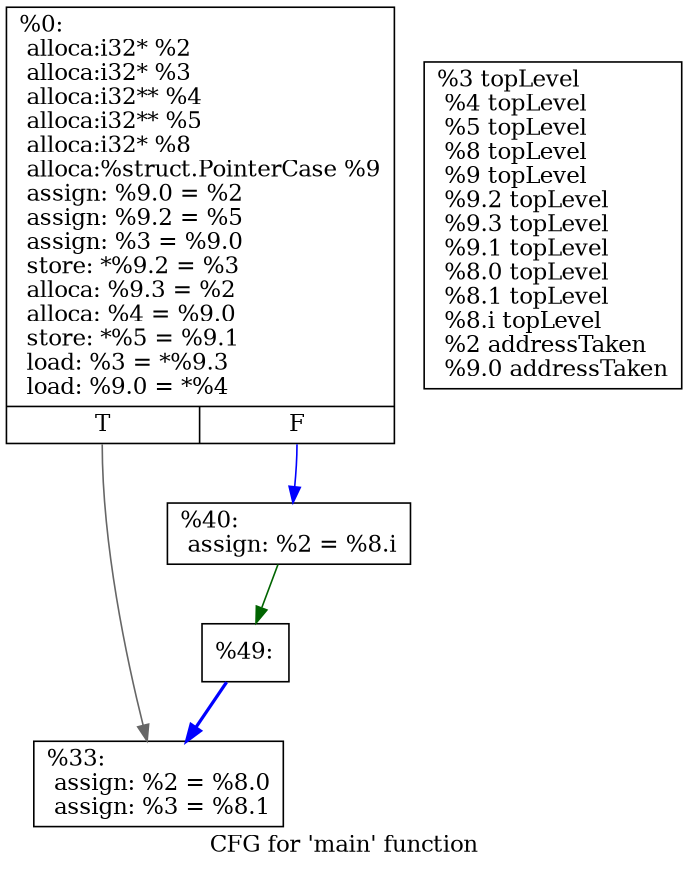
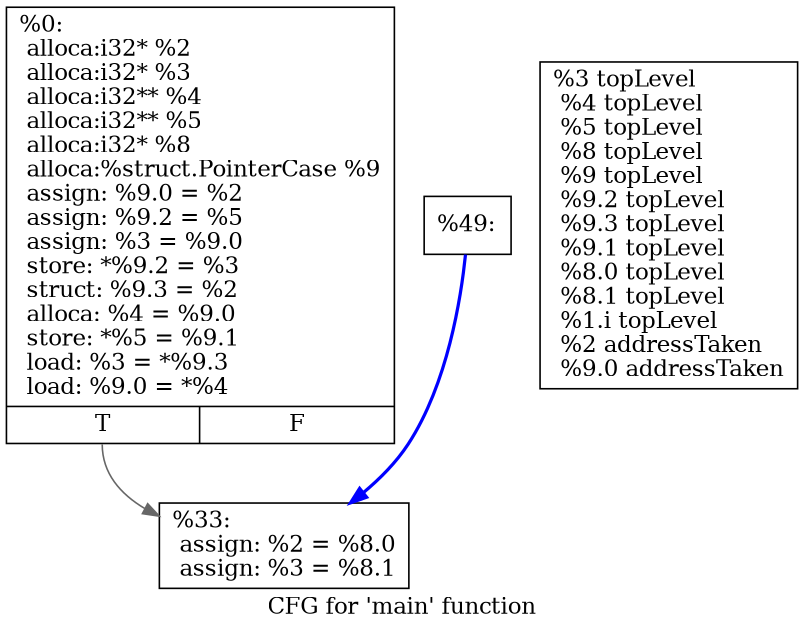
(128, 291) -> (129, 291)
(520, 321) -> (636, 321)
(289, 534) -> none
